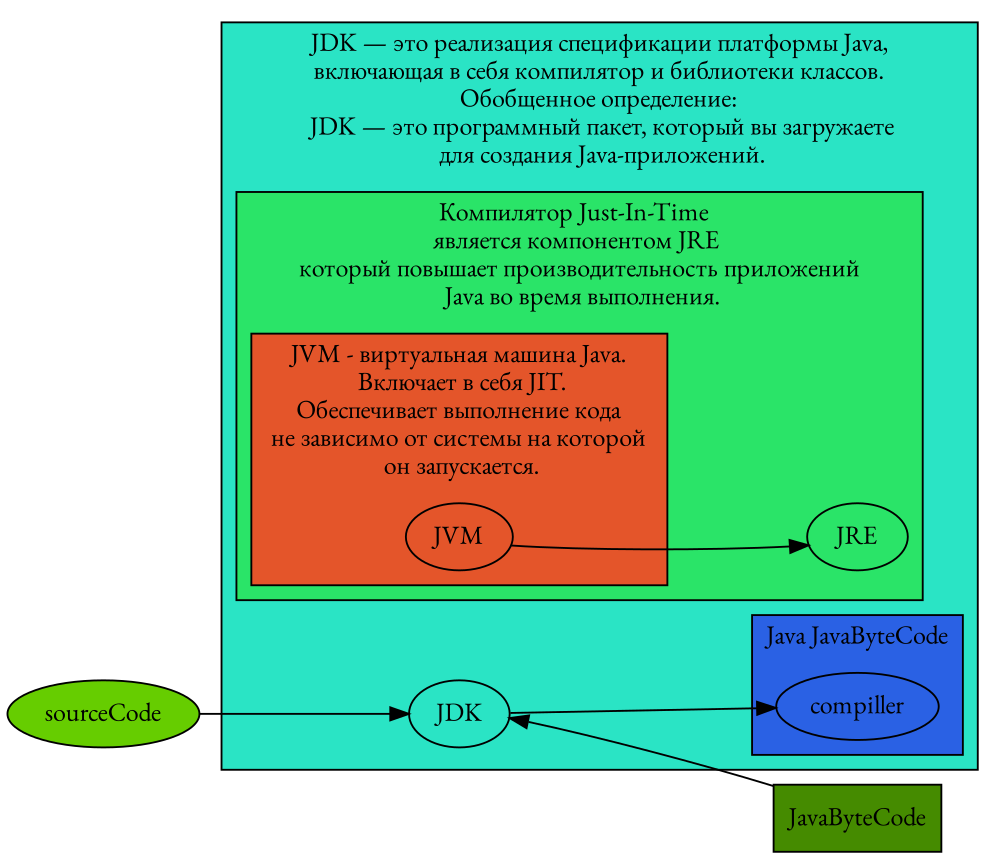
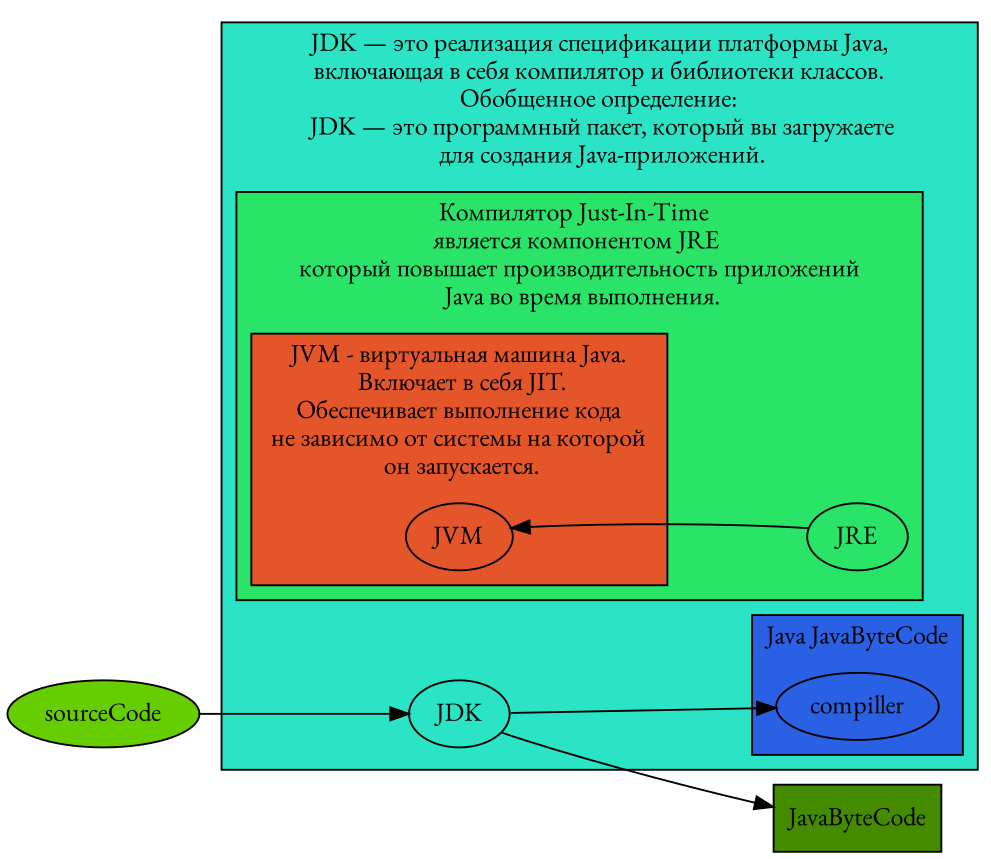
(650, 549) -> (683, 524)
(651, 752) -> (583, 758)
